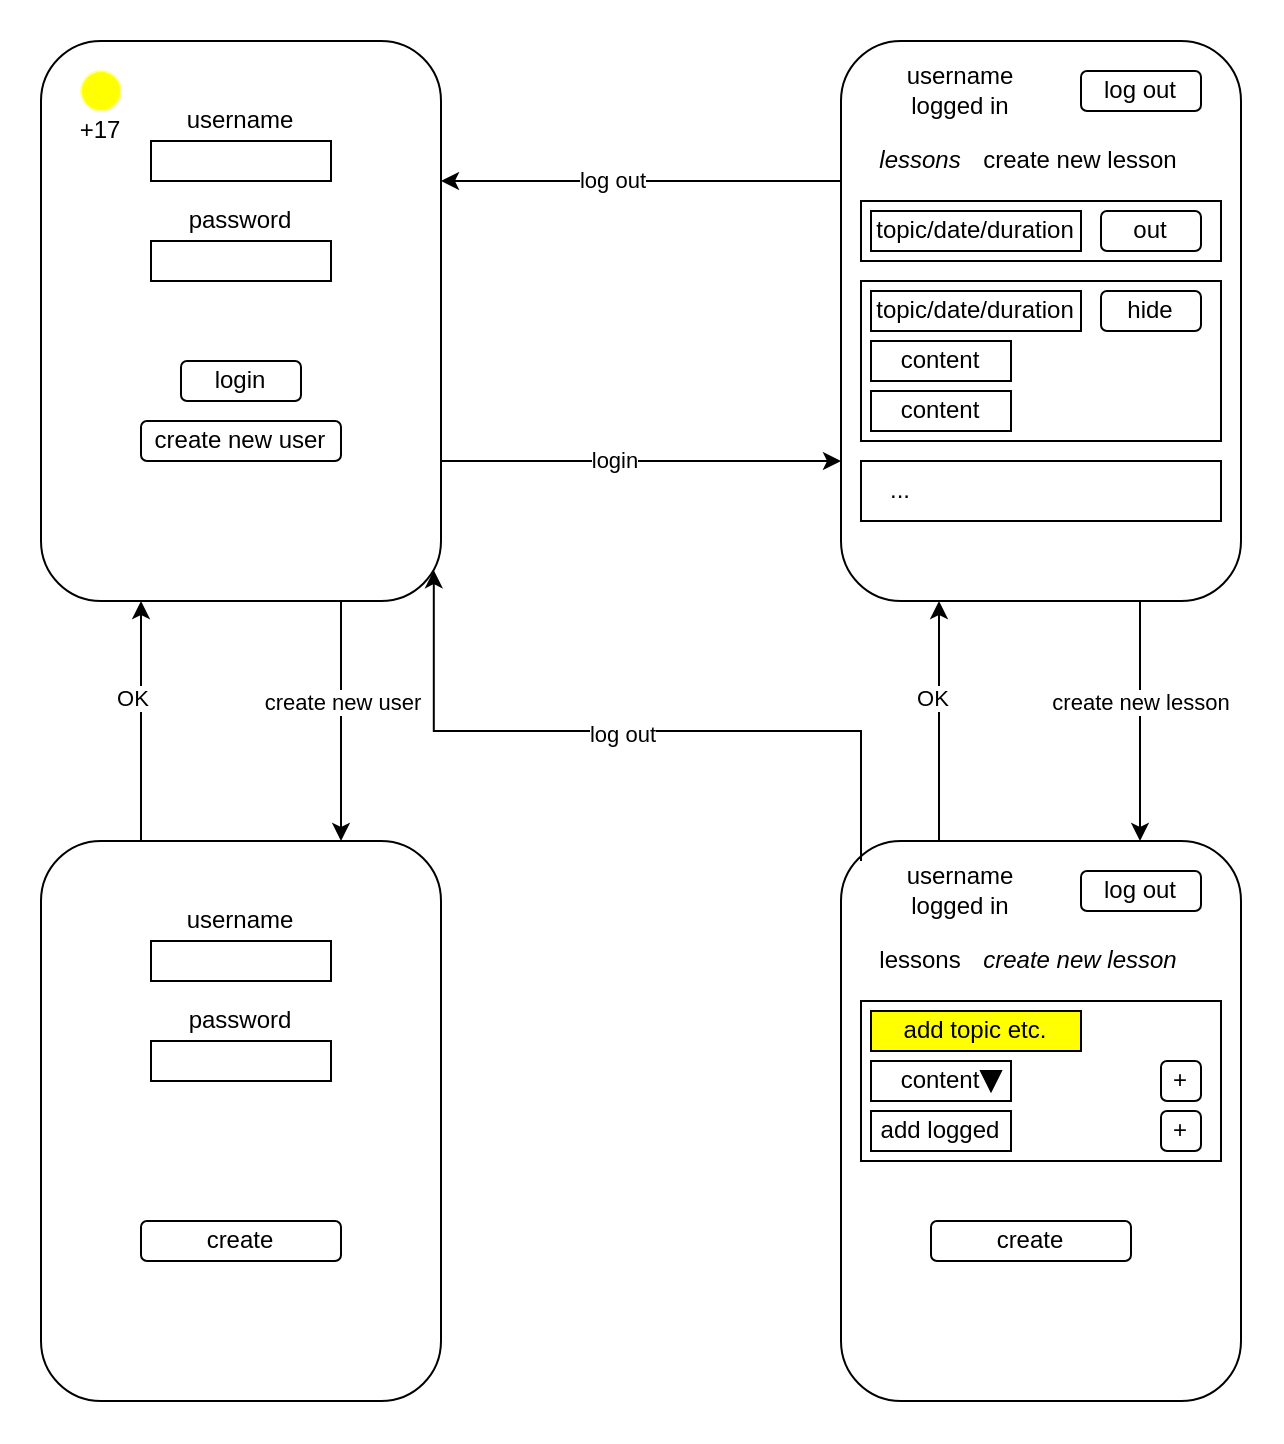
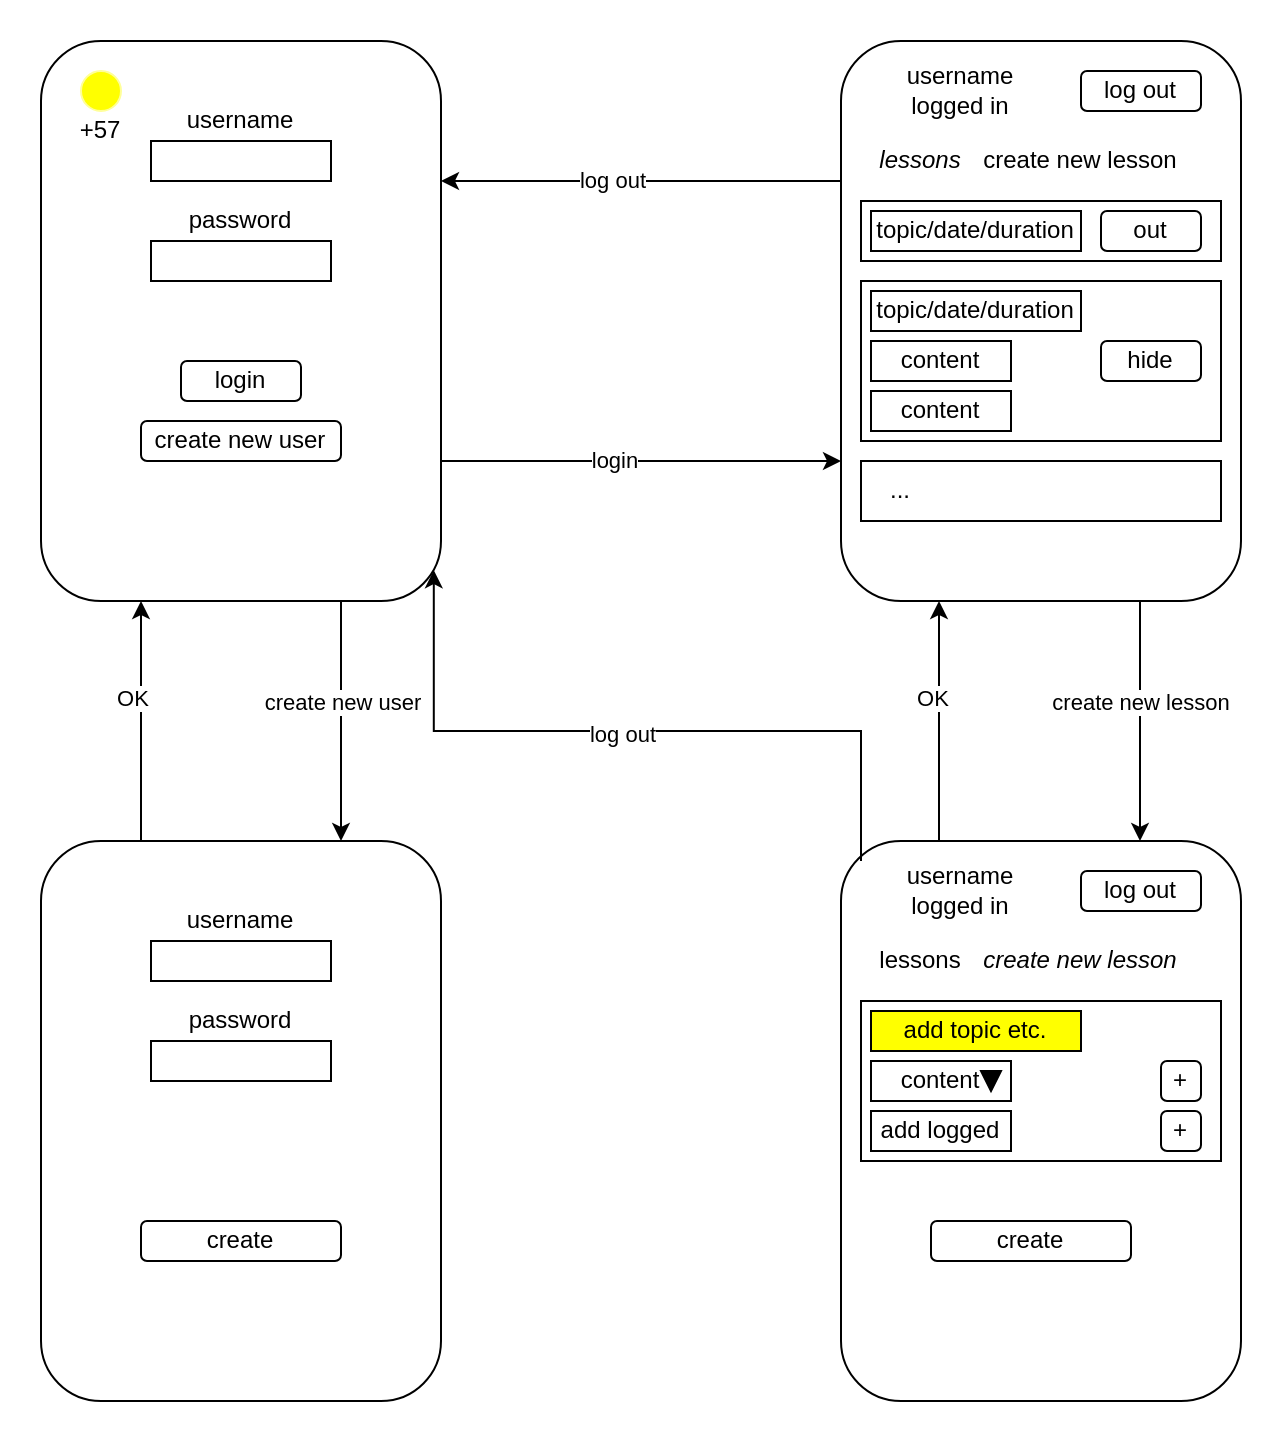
(101, 131) -> (101, 131)
(1151, 311) -> (1151, 361)
